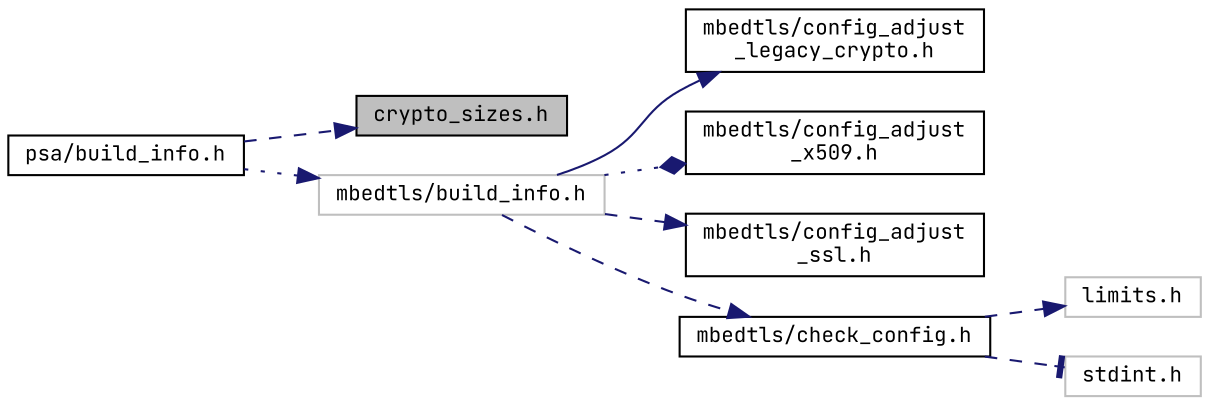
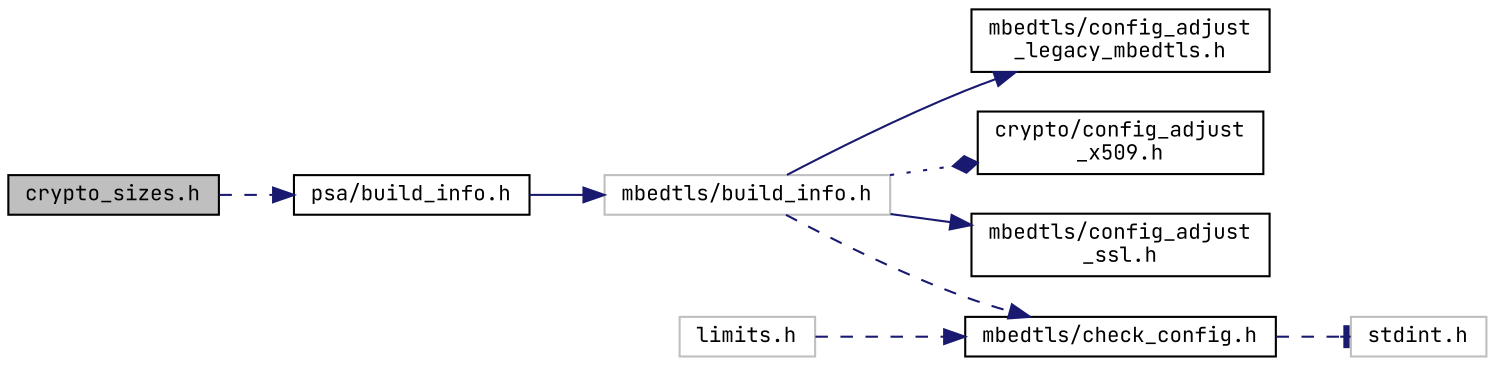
(835, 41) -> (1121, 41)
(289, 136) -> (246, 195)
(835, 143) -> (1121, 143)
(271, 172) -> (556, 195)
(635, 218) -> (921, 218)
(1014, 313) -> (880, 337)
